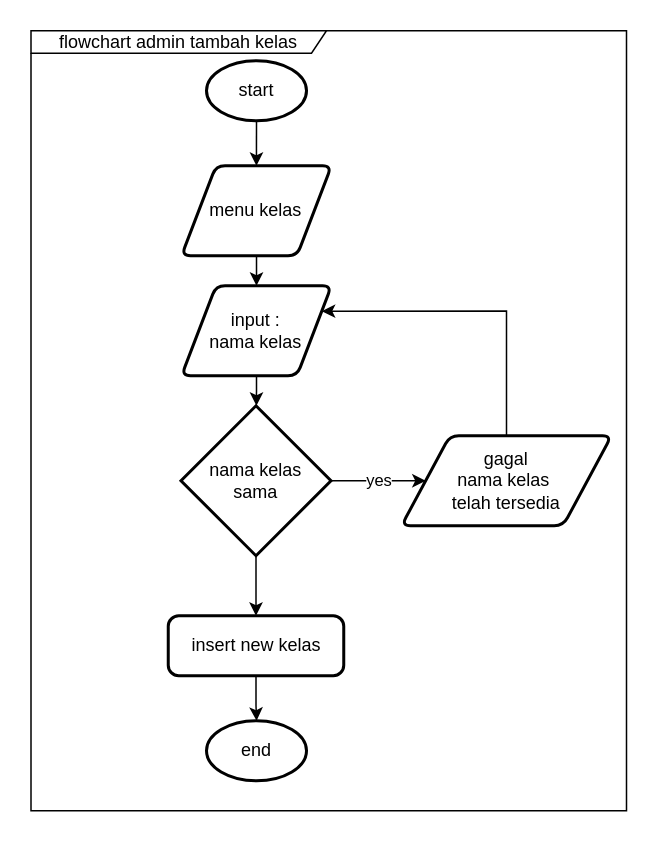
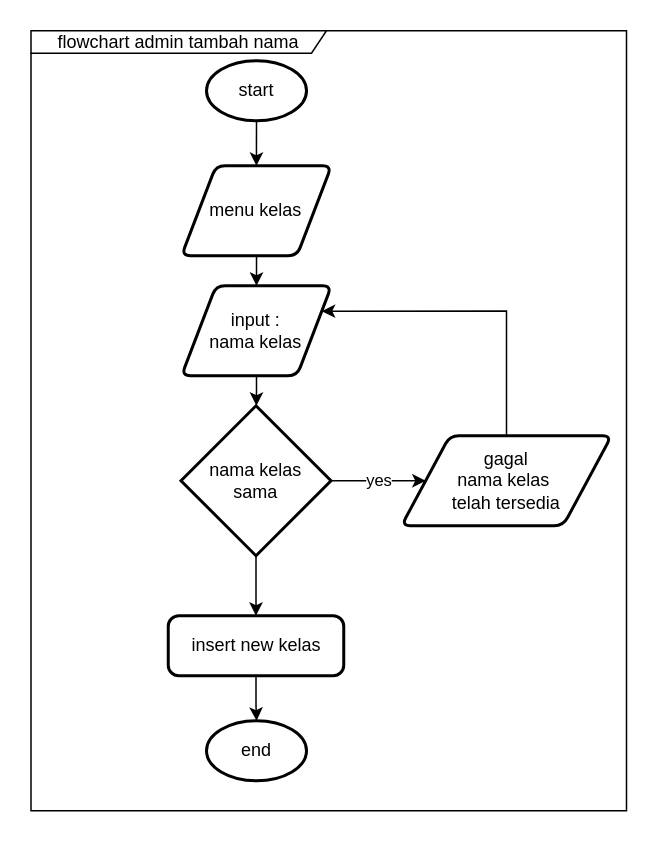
(179, 43) -> (179, 43)
